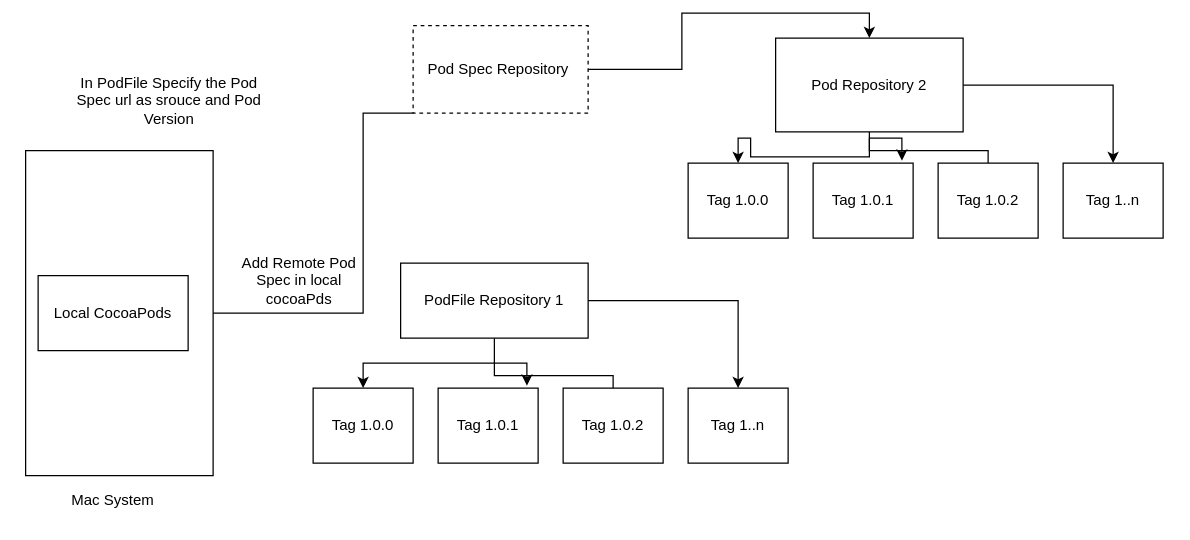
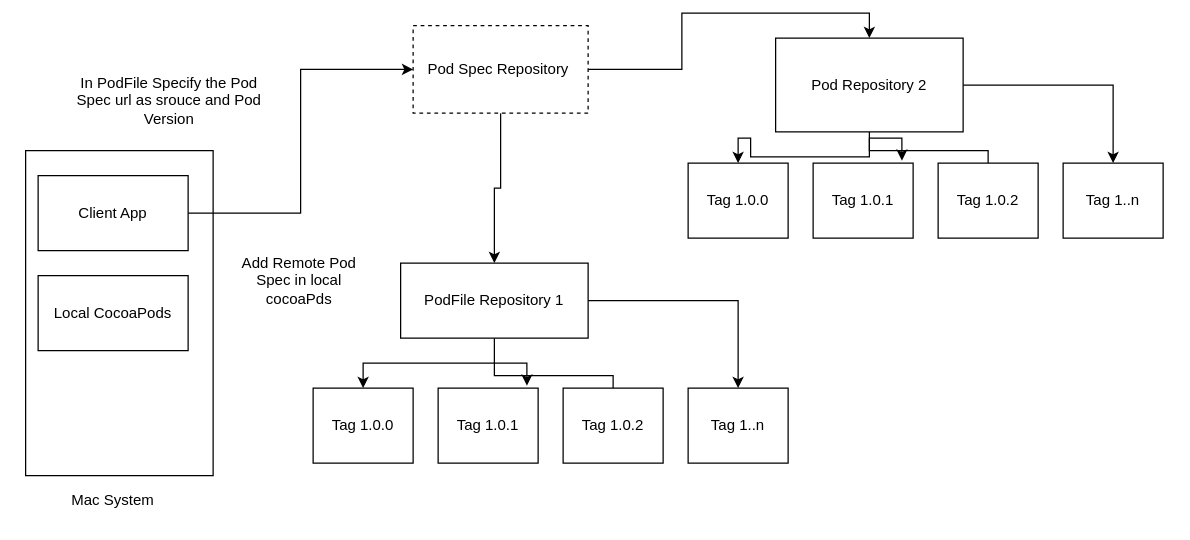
none -> (301, 146)
none -> (501, 187)
none -> (113, 213)
(363, 263) -> none
